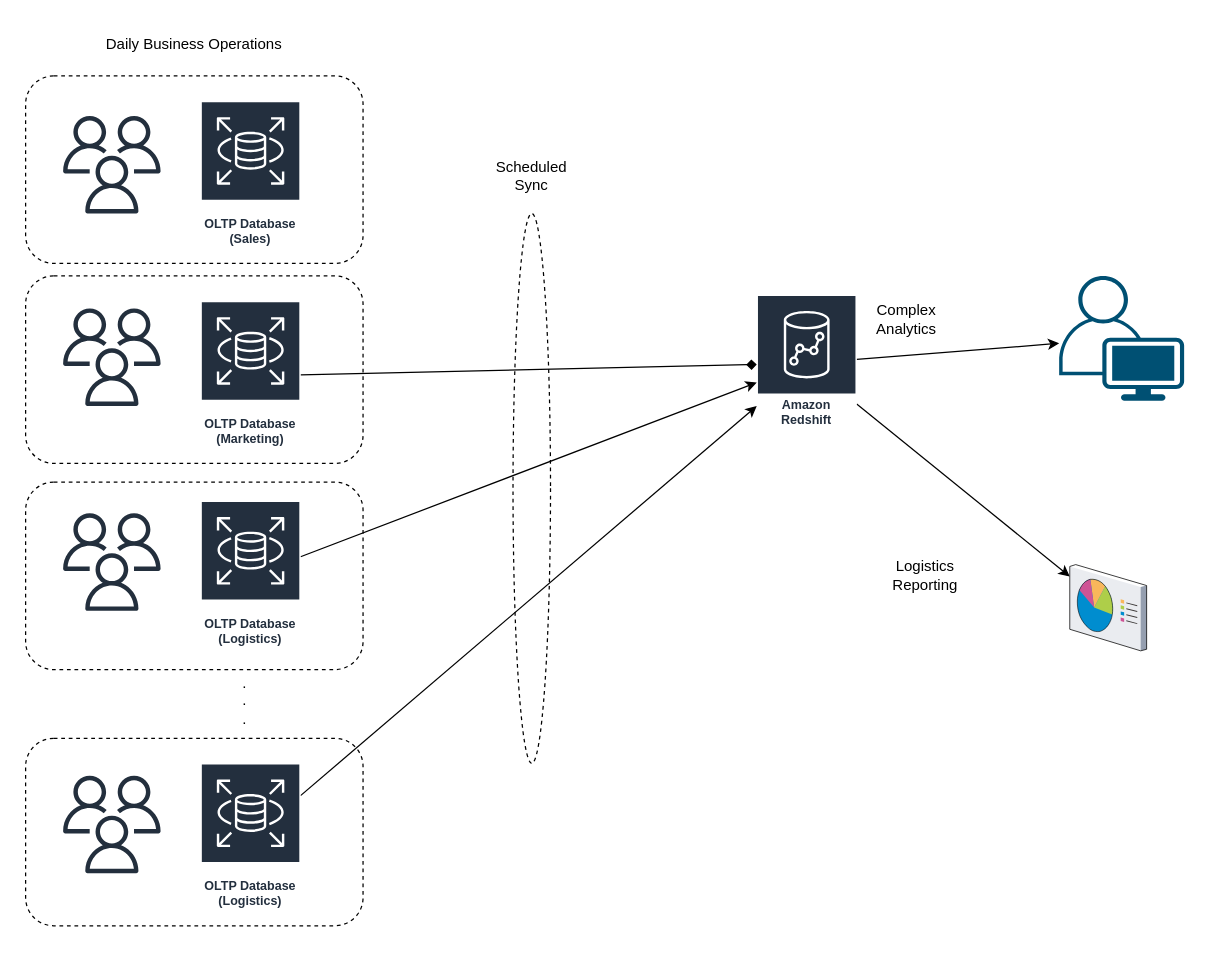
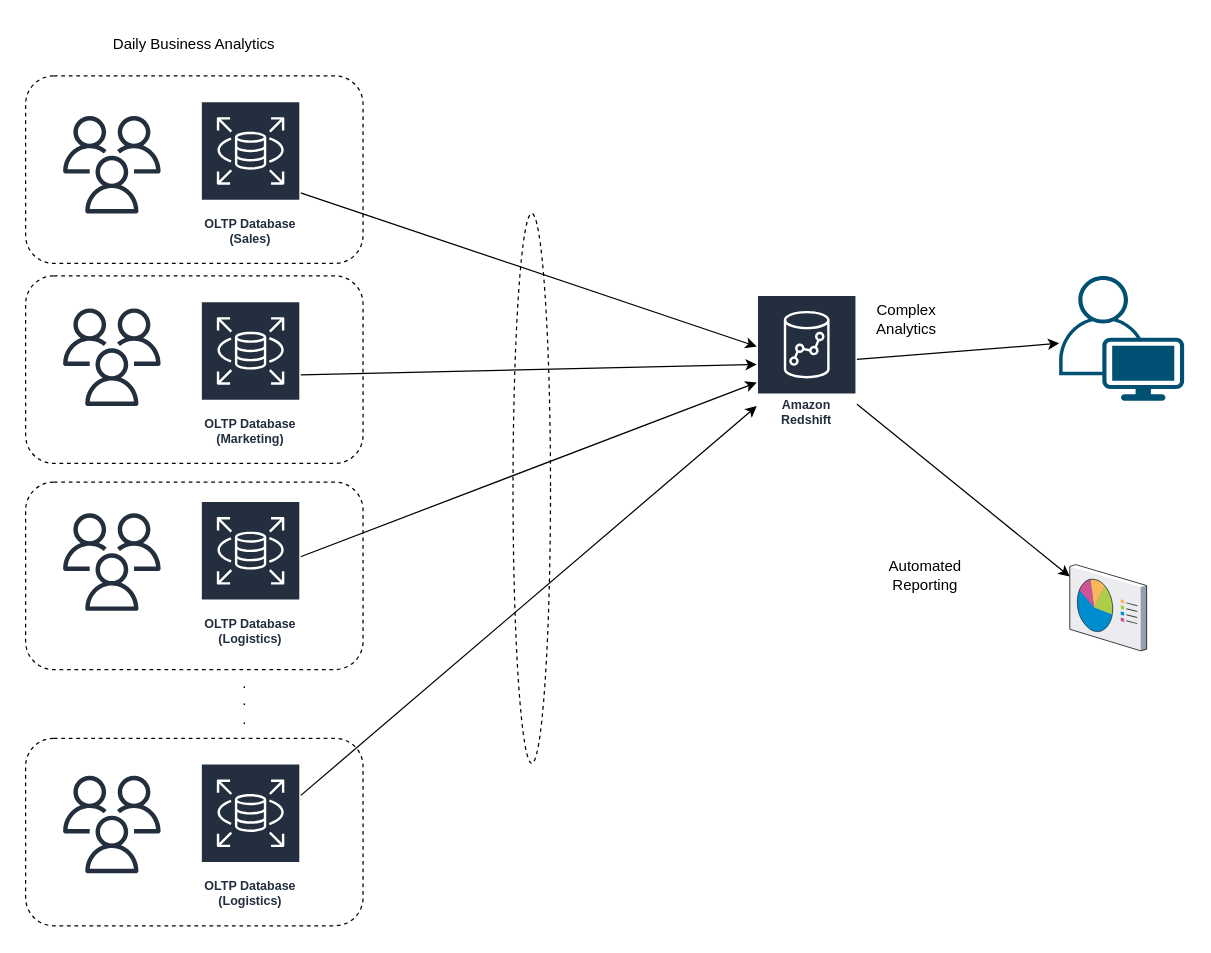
(194, 44) -> (194, 44)
(532, 176) -> none
none -> (525, 268)
(746, 364) -> (747, 364)
(926, 576) -> (926, 576)
